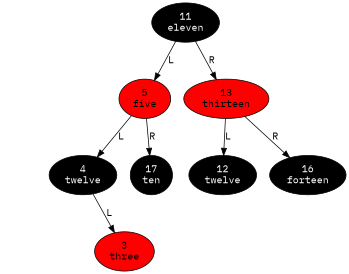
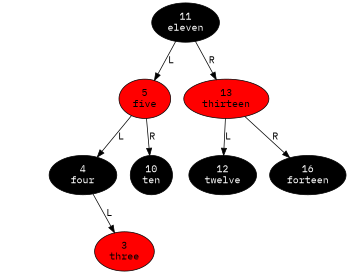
(83, 175) -> (83, 175)
(151, 175) -> (151, 175)
